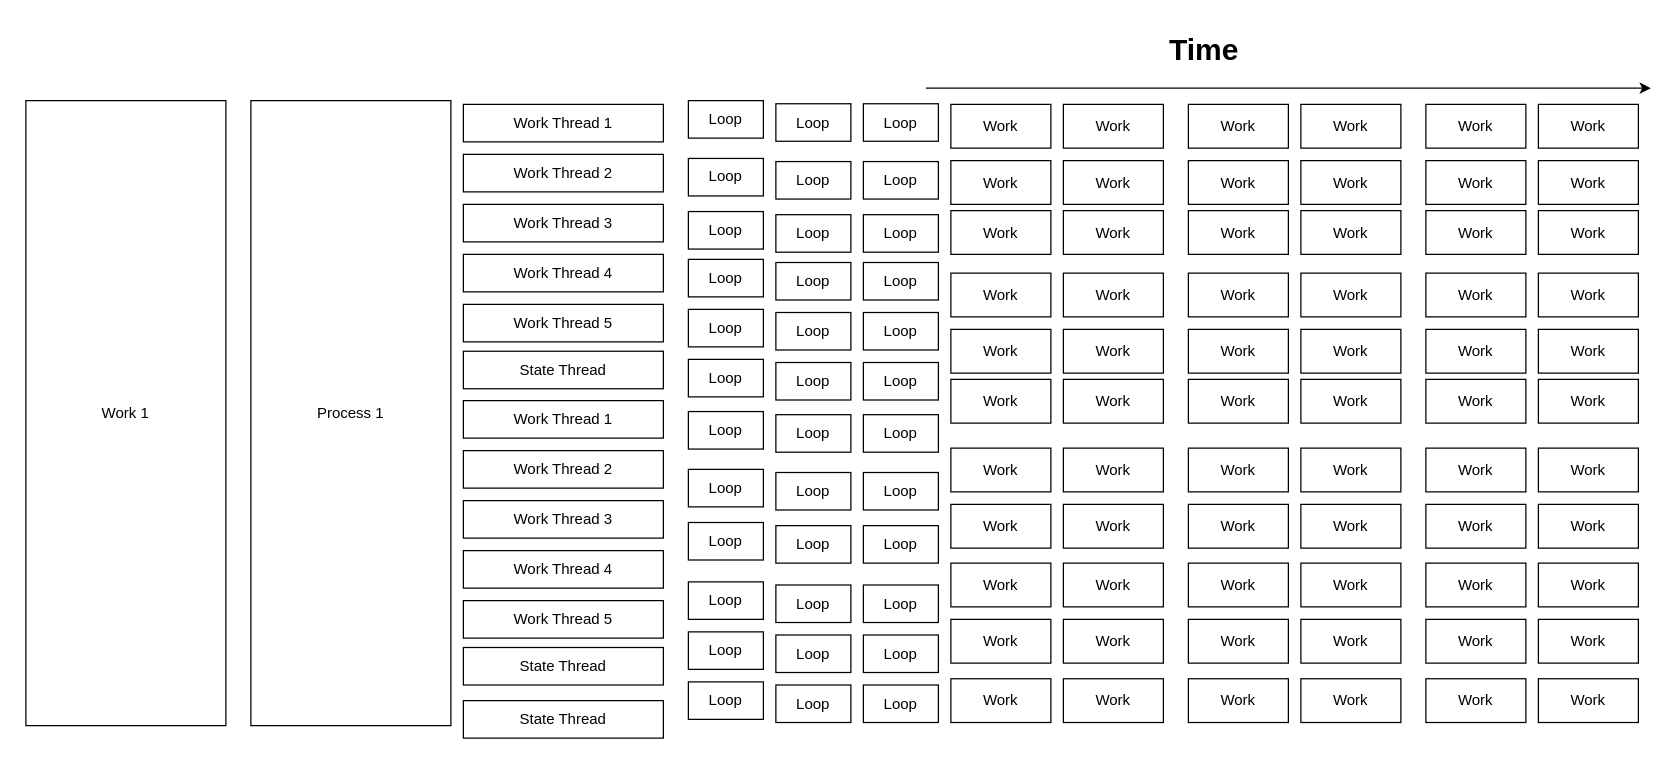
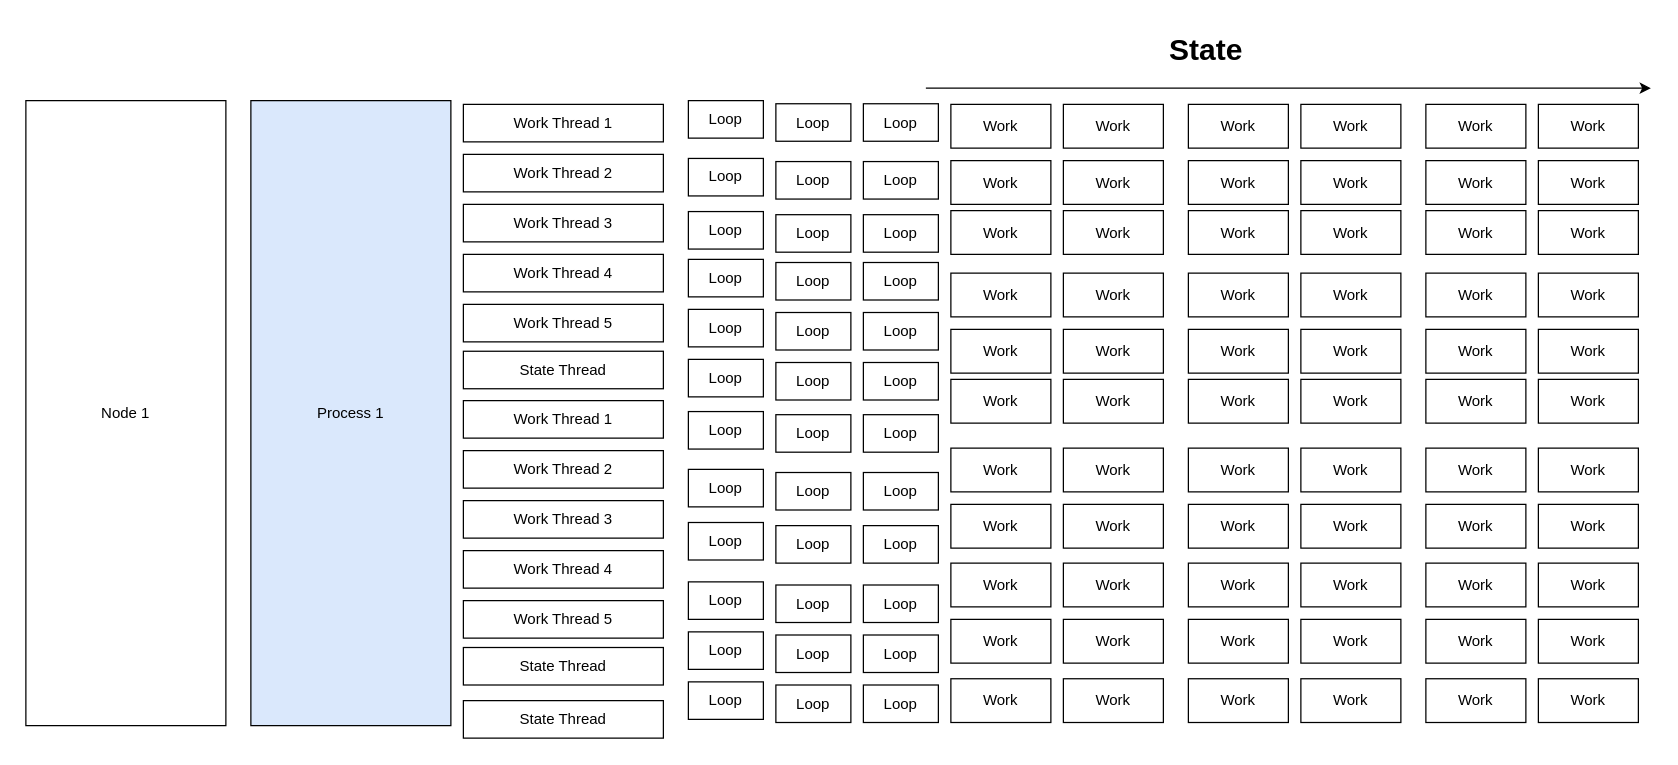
(1184, 22) -> (1190, 22)
(126, 413) -> (126, 413)
(351, 413) -> (351, 413)
